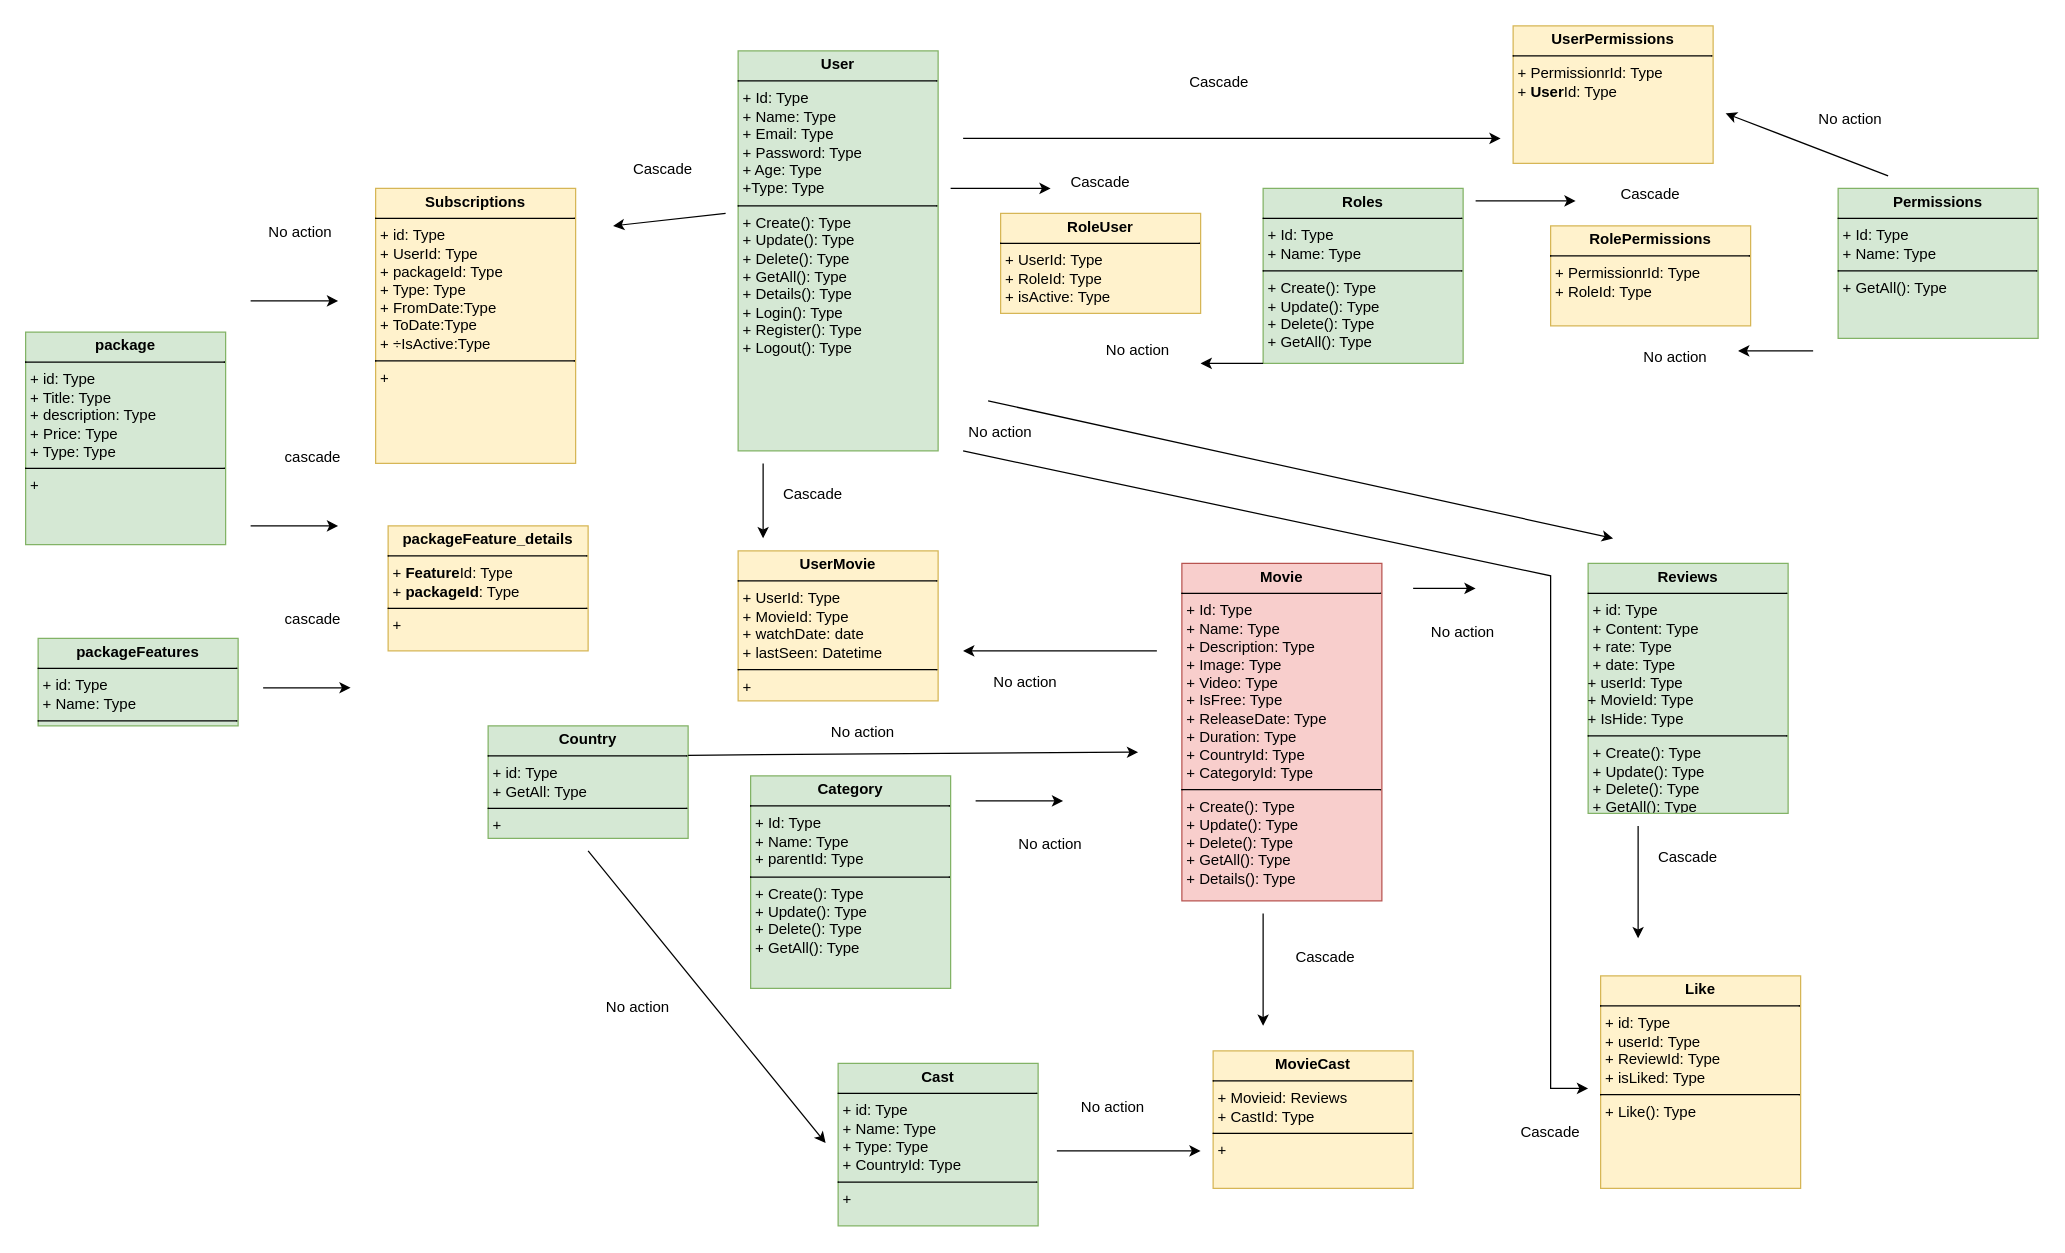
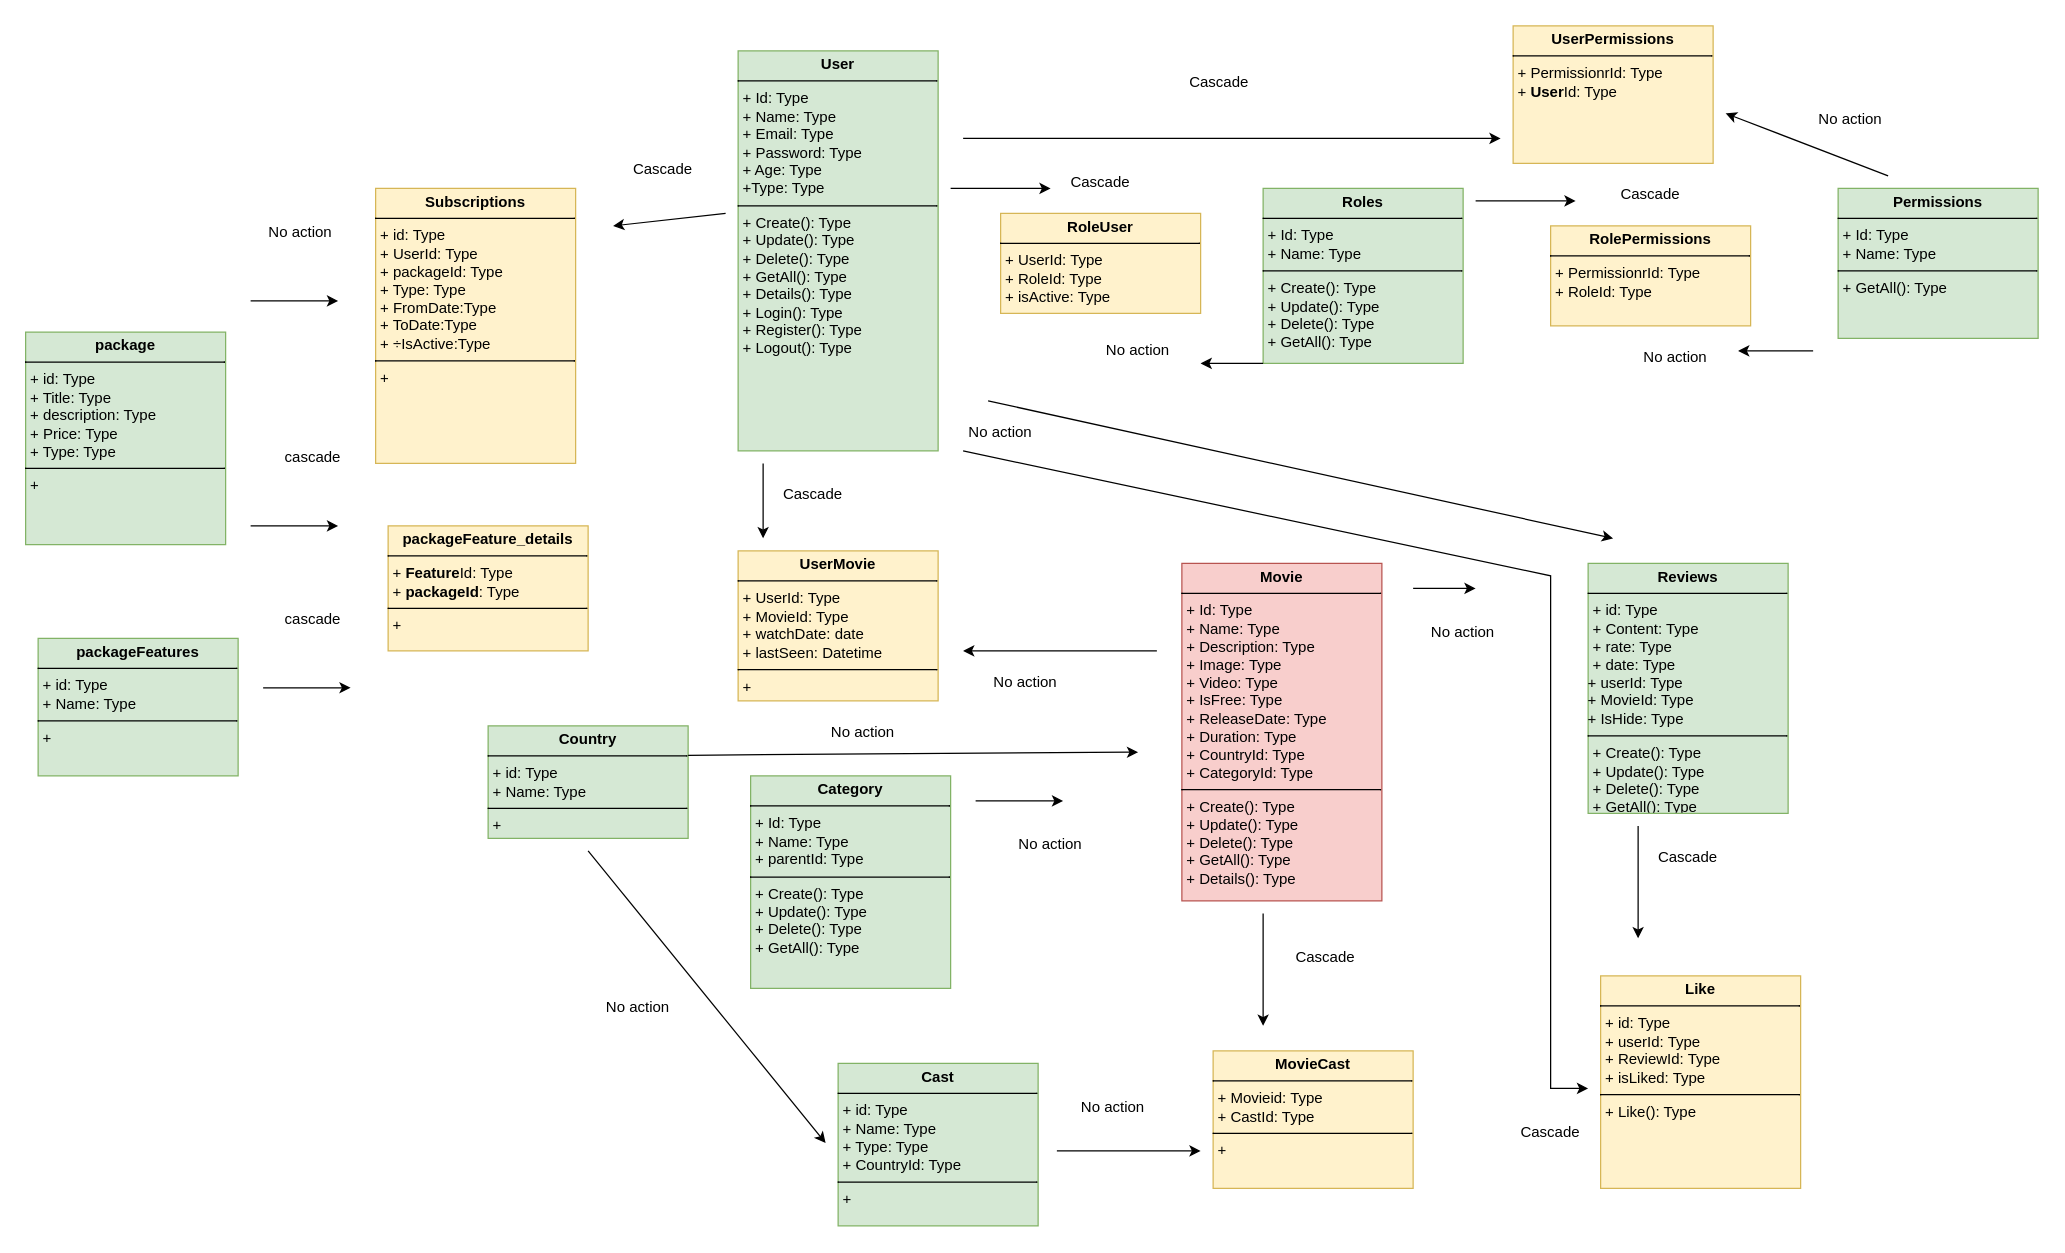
(138, 682) -> (138, 707)
(537, 762) -> (533, 762)
(1277, 1087) -> (1266, 1087)
